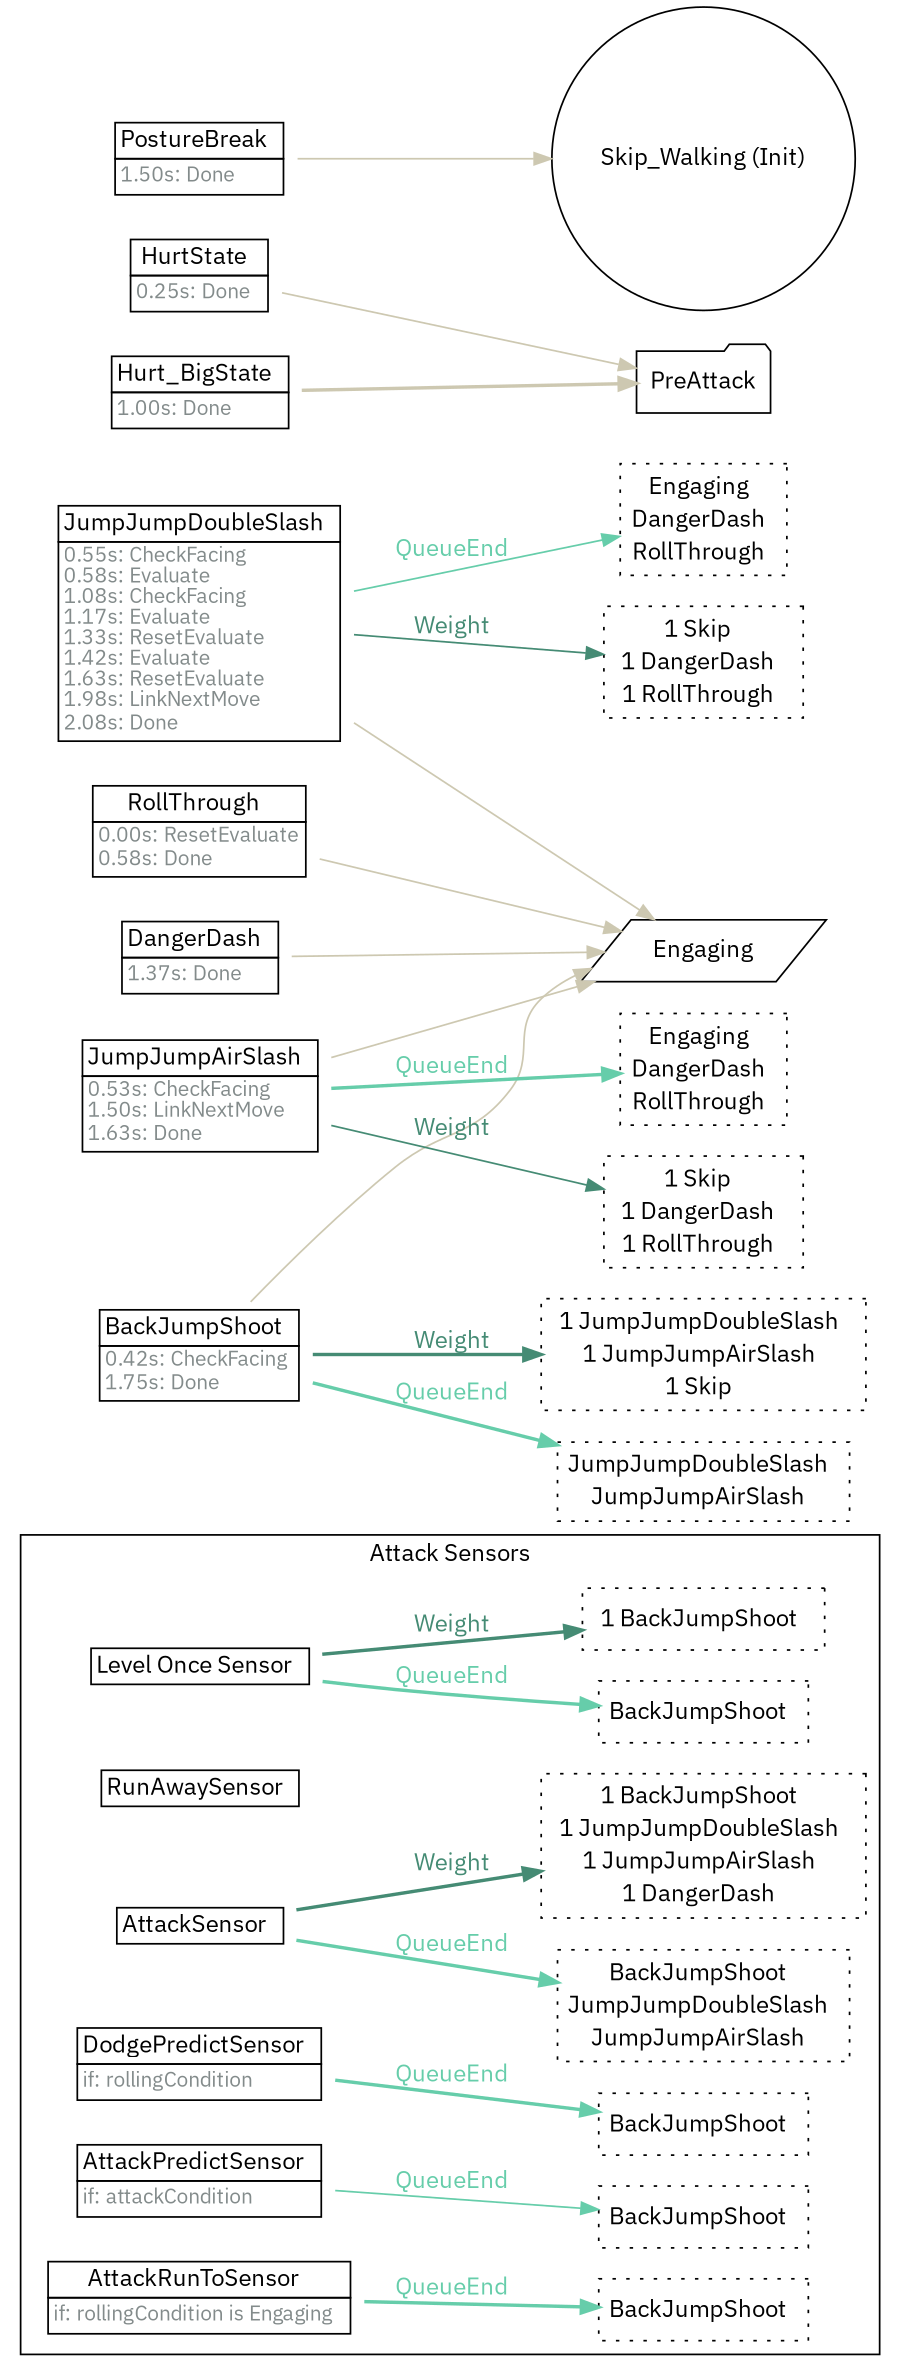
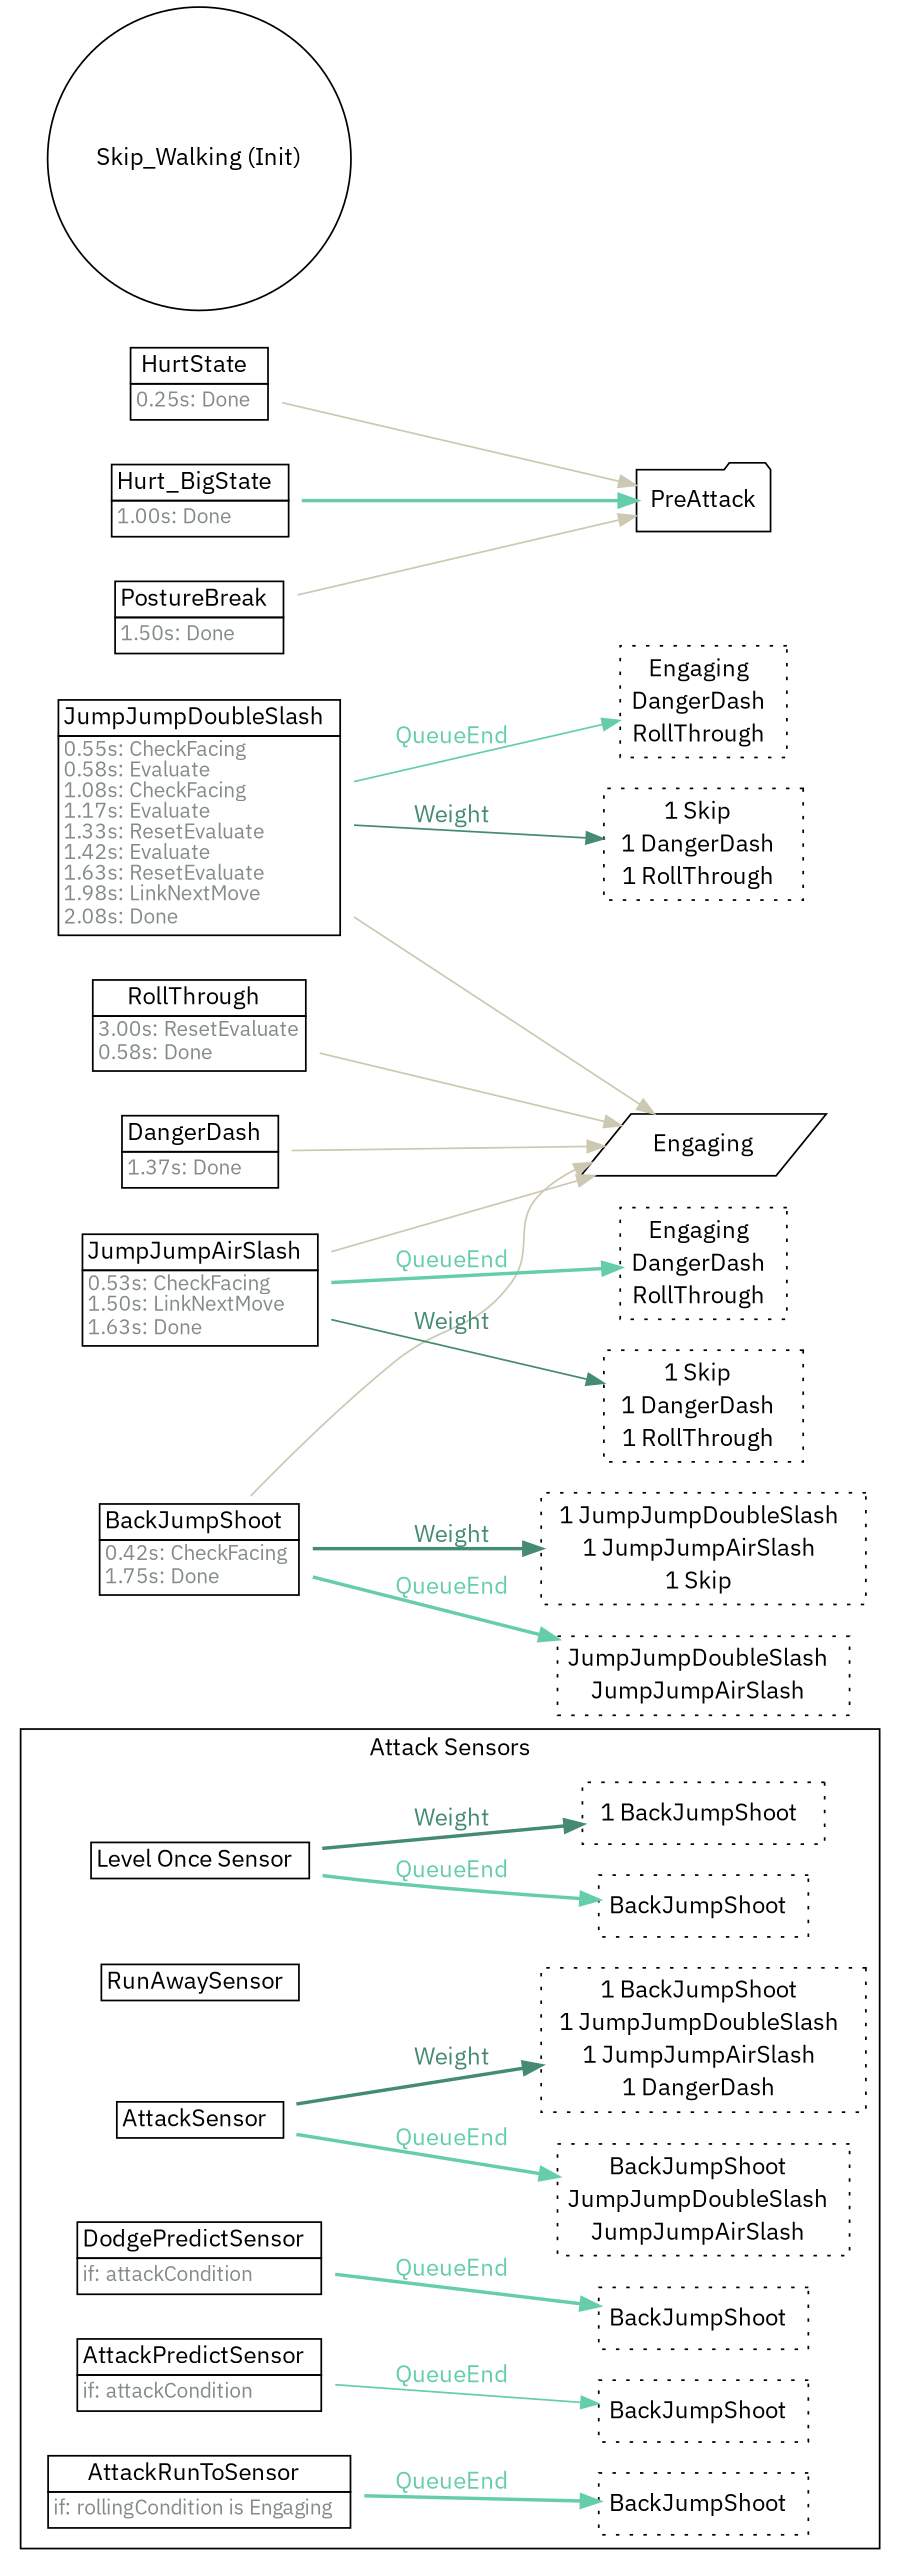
(416, 159) -> (458, 557)
(460, 387) -> (460, 501)
(199, 836) -> (199, 1030)
(168, 2081) -> (168, 2275)
